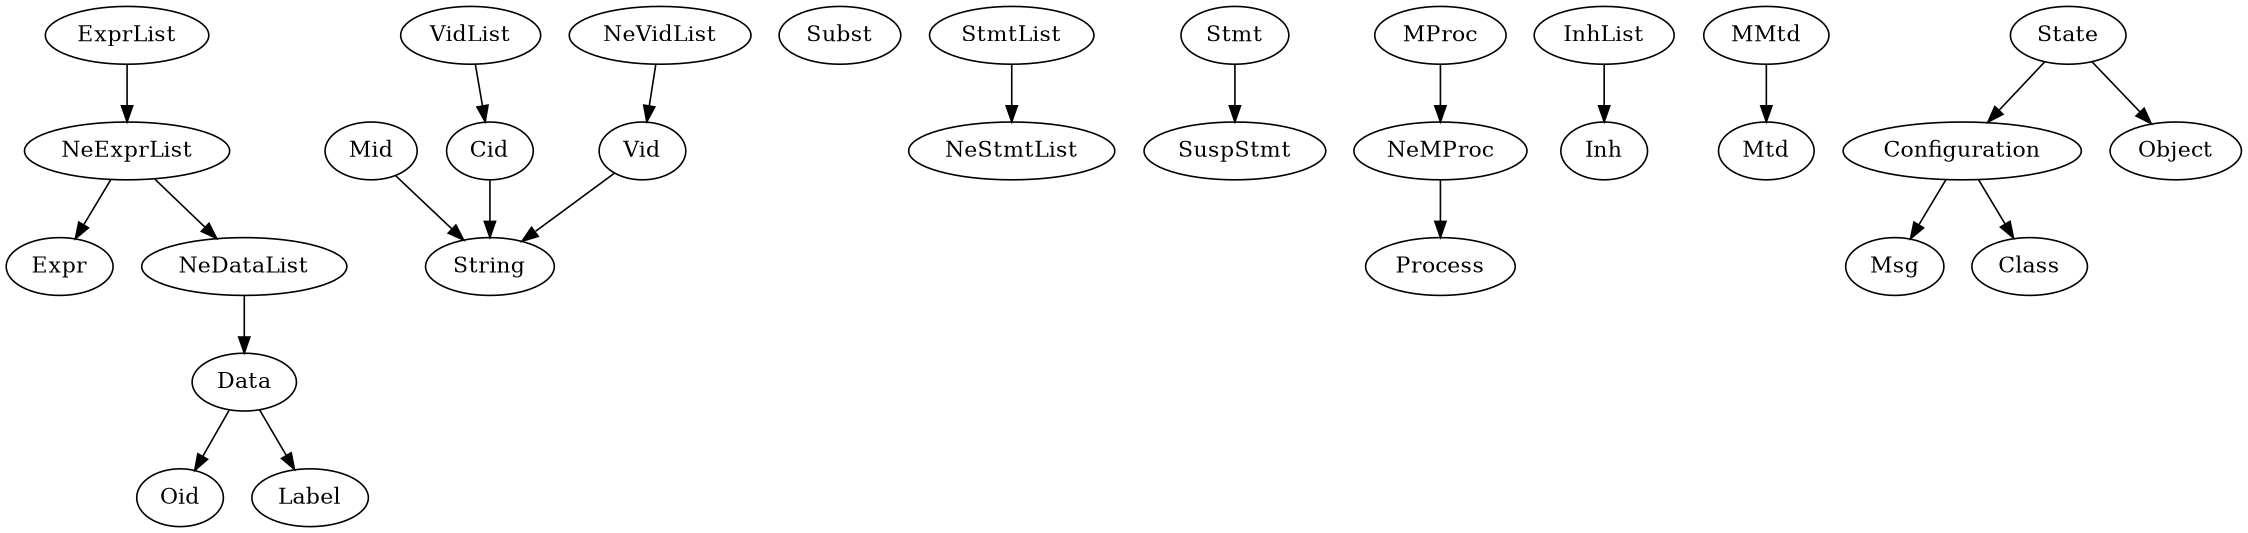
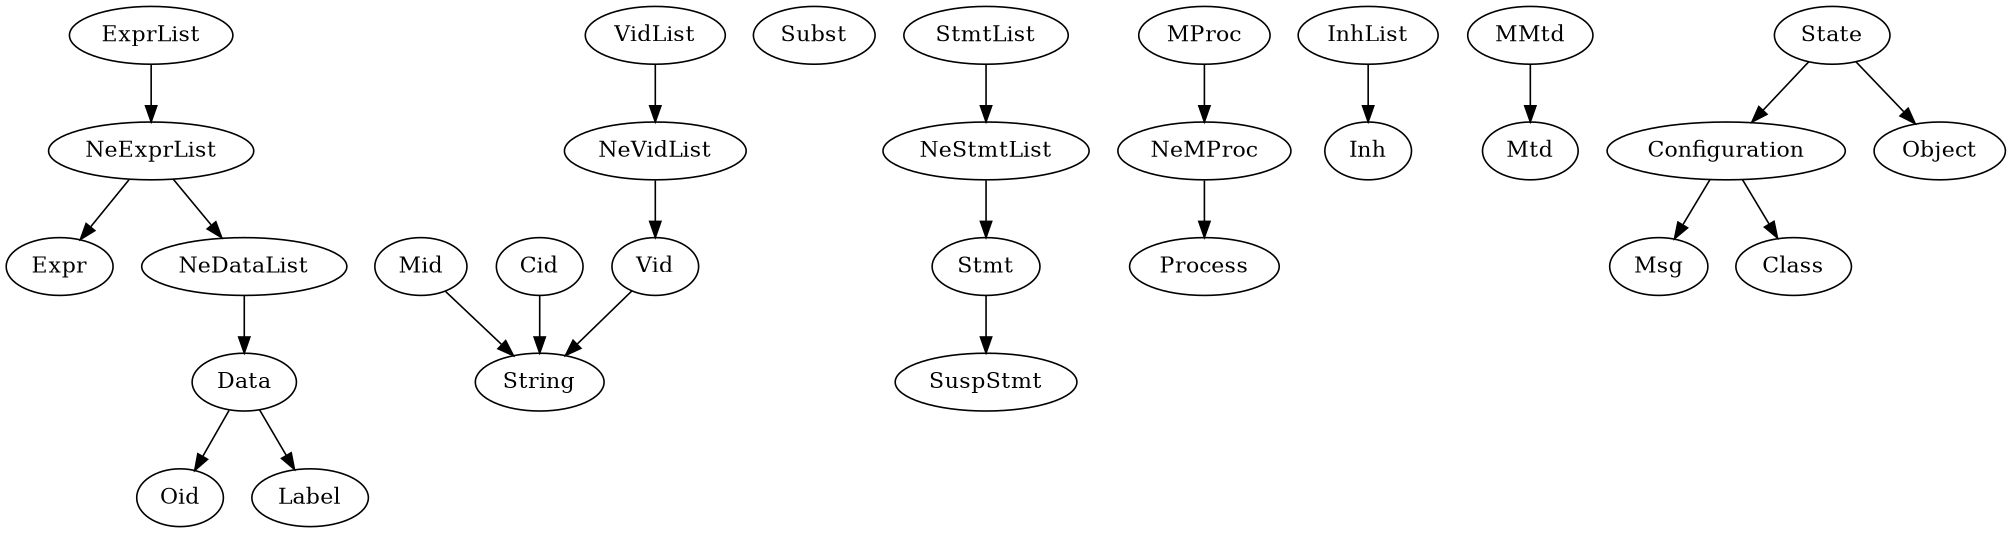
(479, 85) -> (655, 85)
none -> (986, 201)
